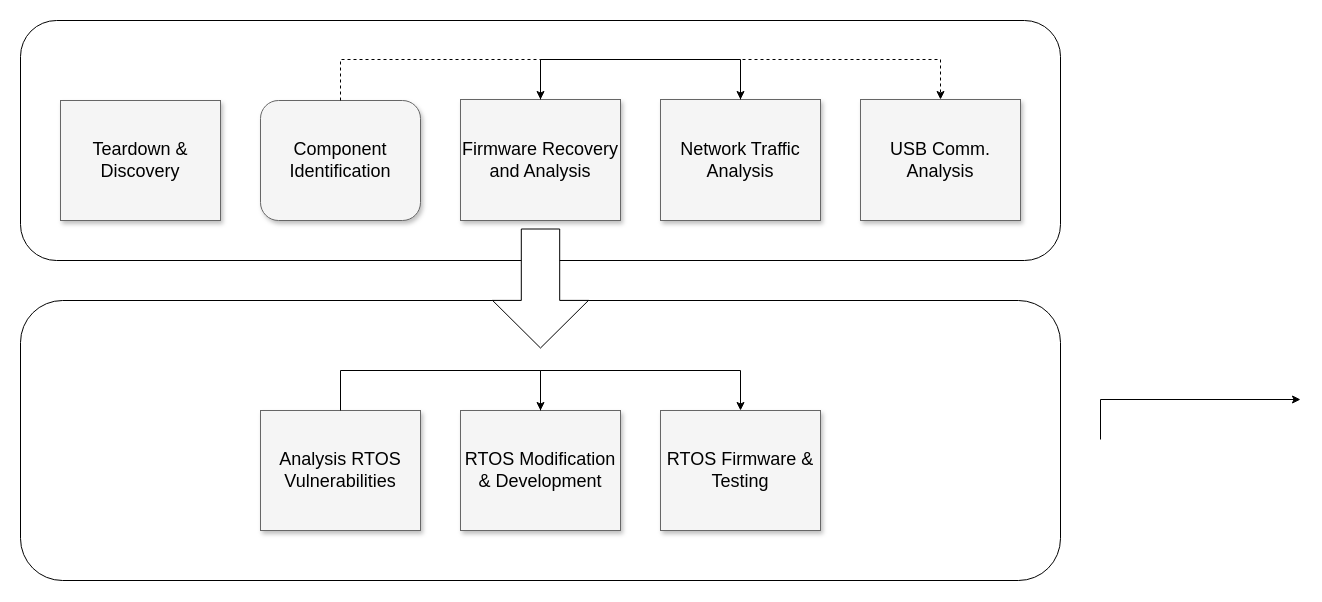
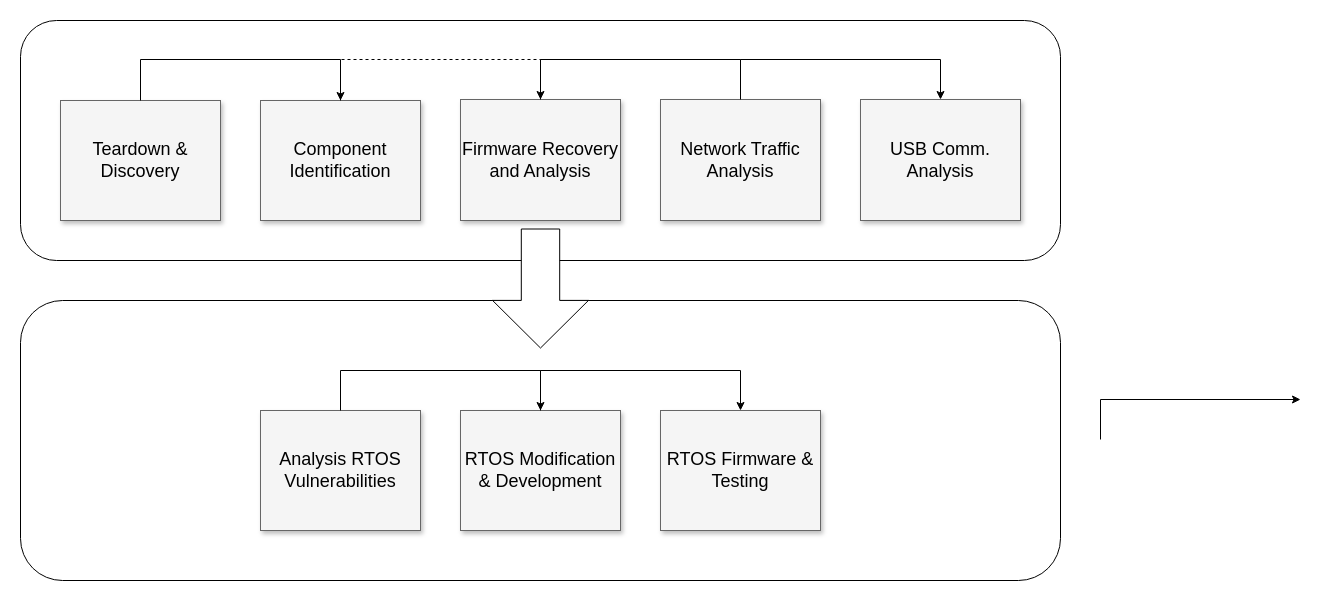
none -> (219, 60)
(738, 60) -> (738, 60)
(856, 60) -> (856, 60)
(341, 161) -> (341, 161)
